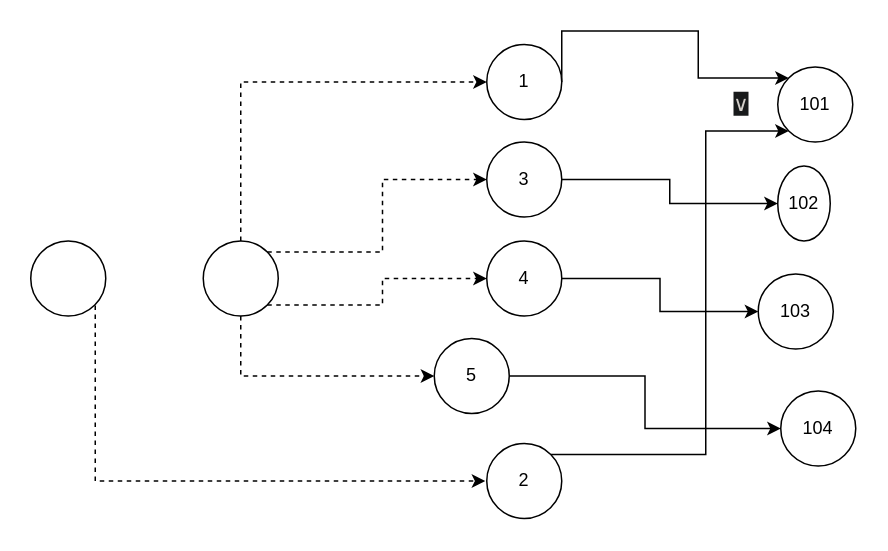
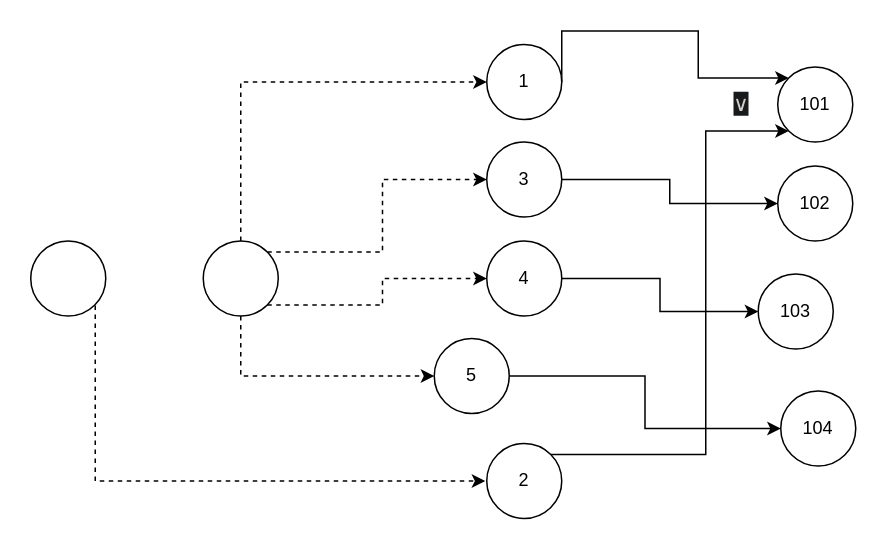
(804, 203) -> (815, 203)
